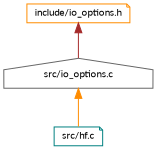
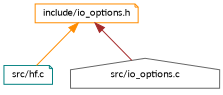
(78, 113) -> (54, 48)
